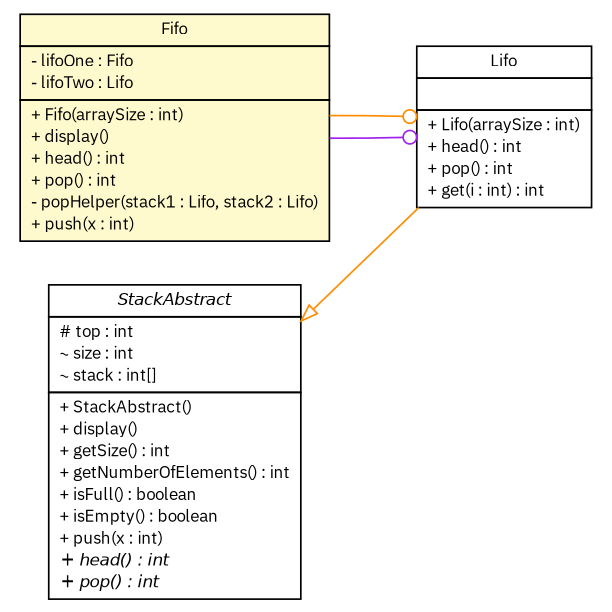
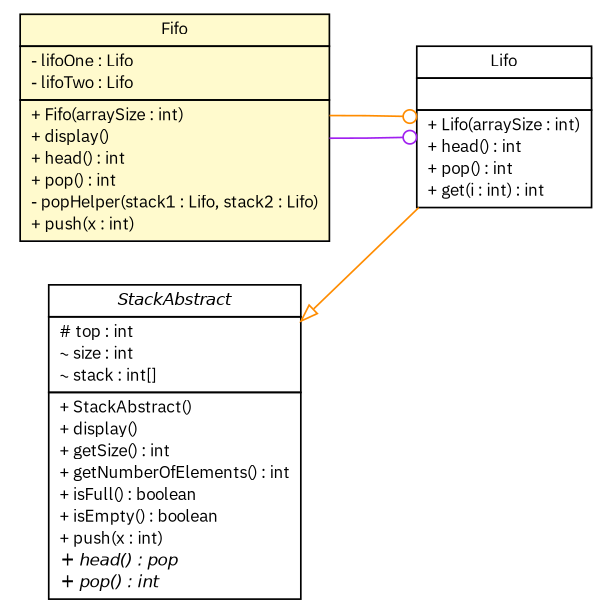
(82, 61) -> (82, 61)
(115, 560) -> (119, 560)
